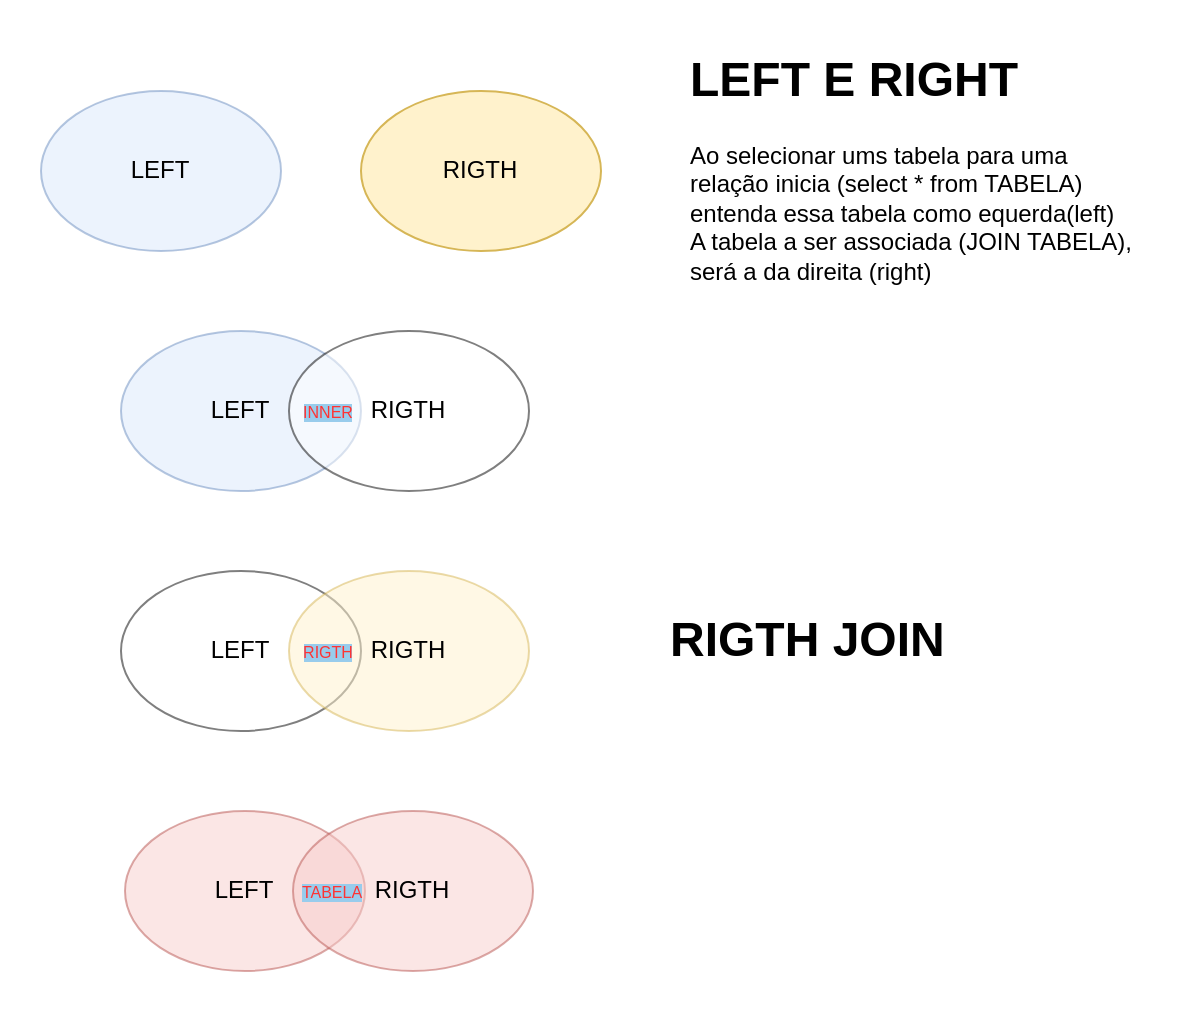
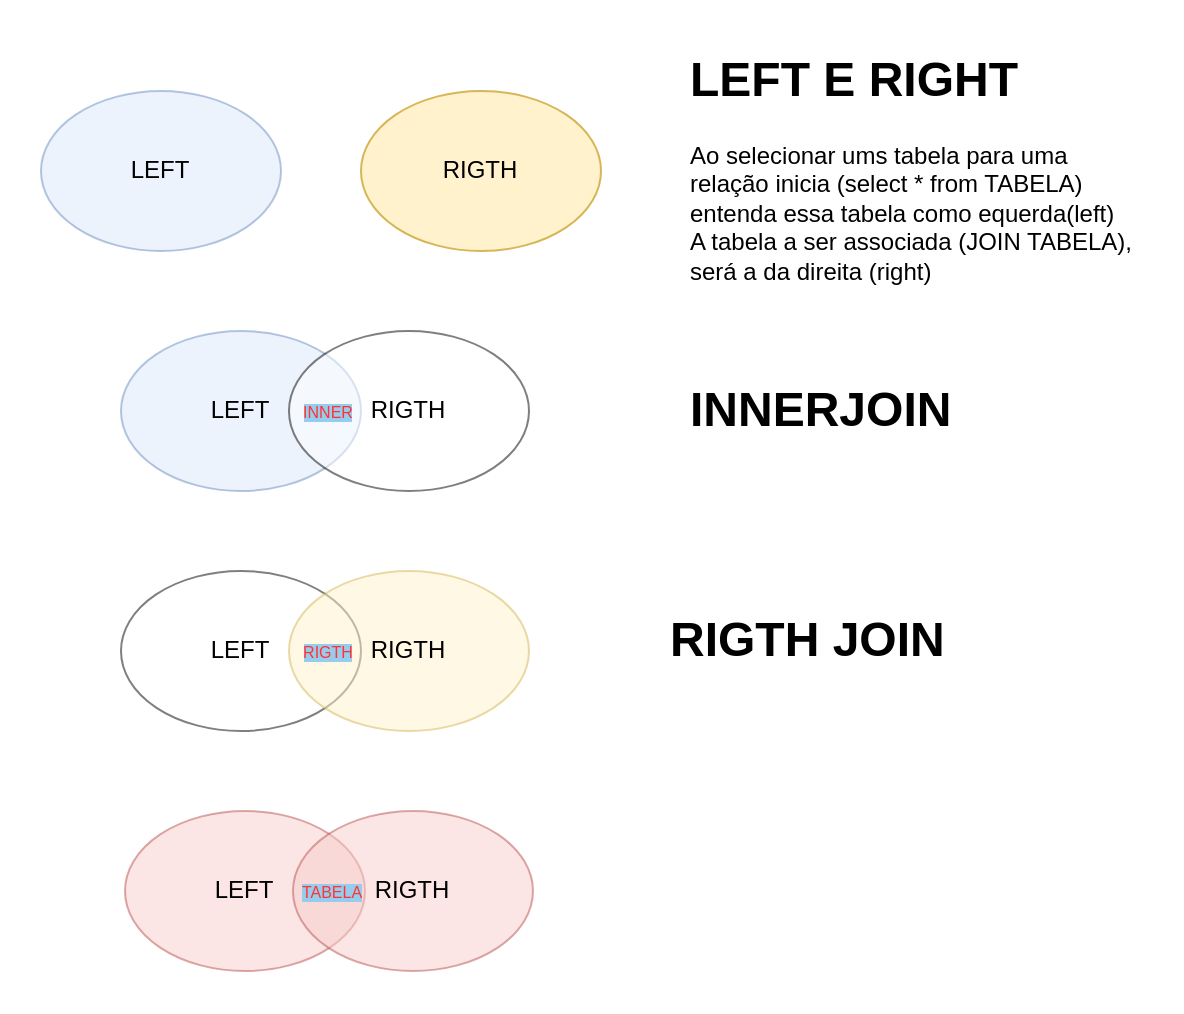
none -> (911, 411)
